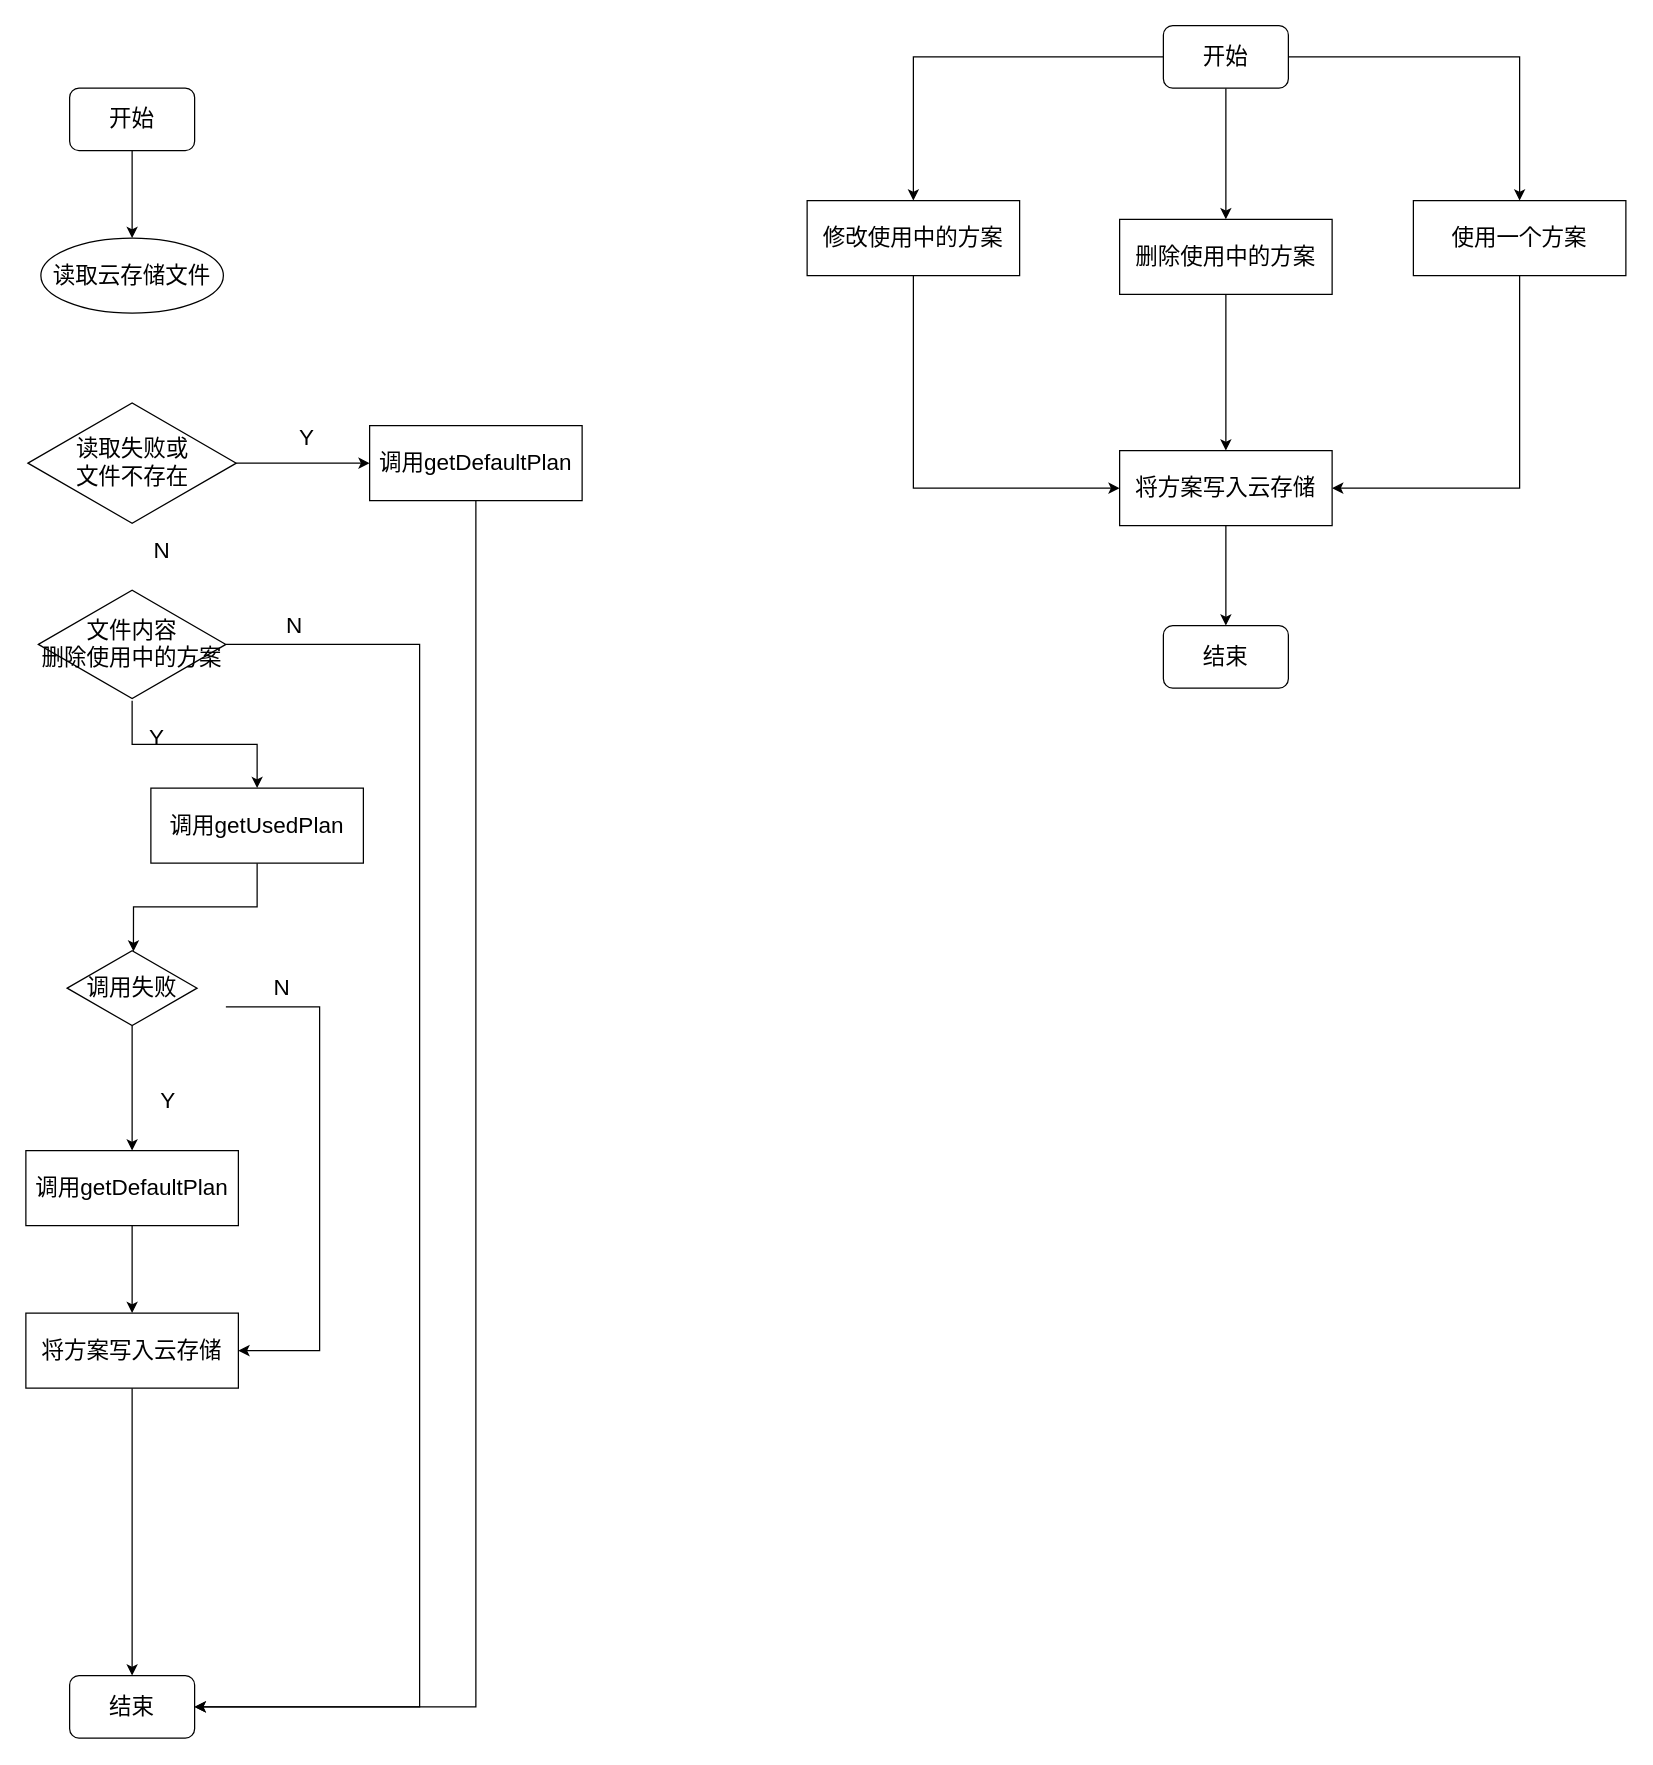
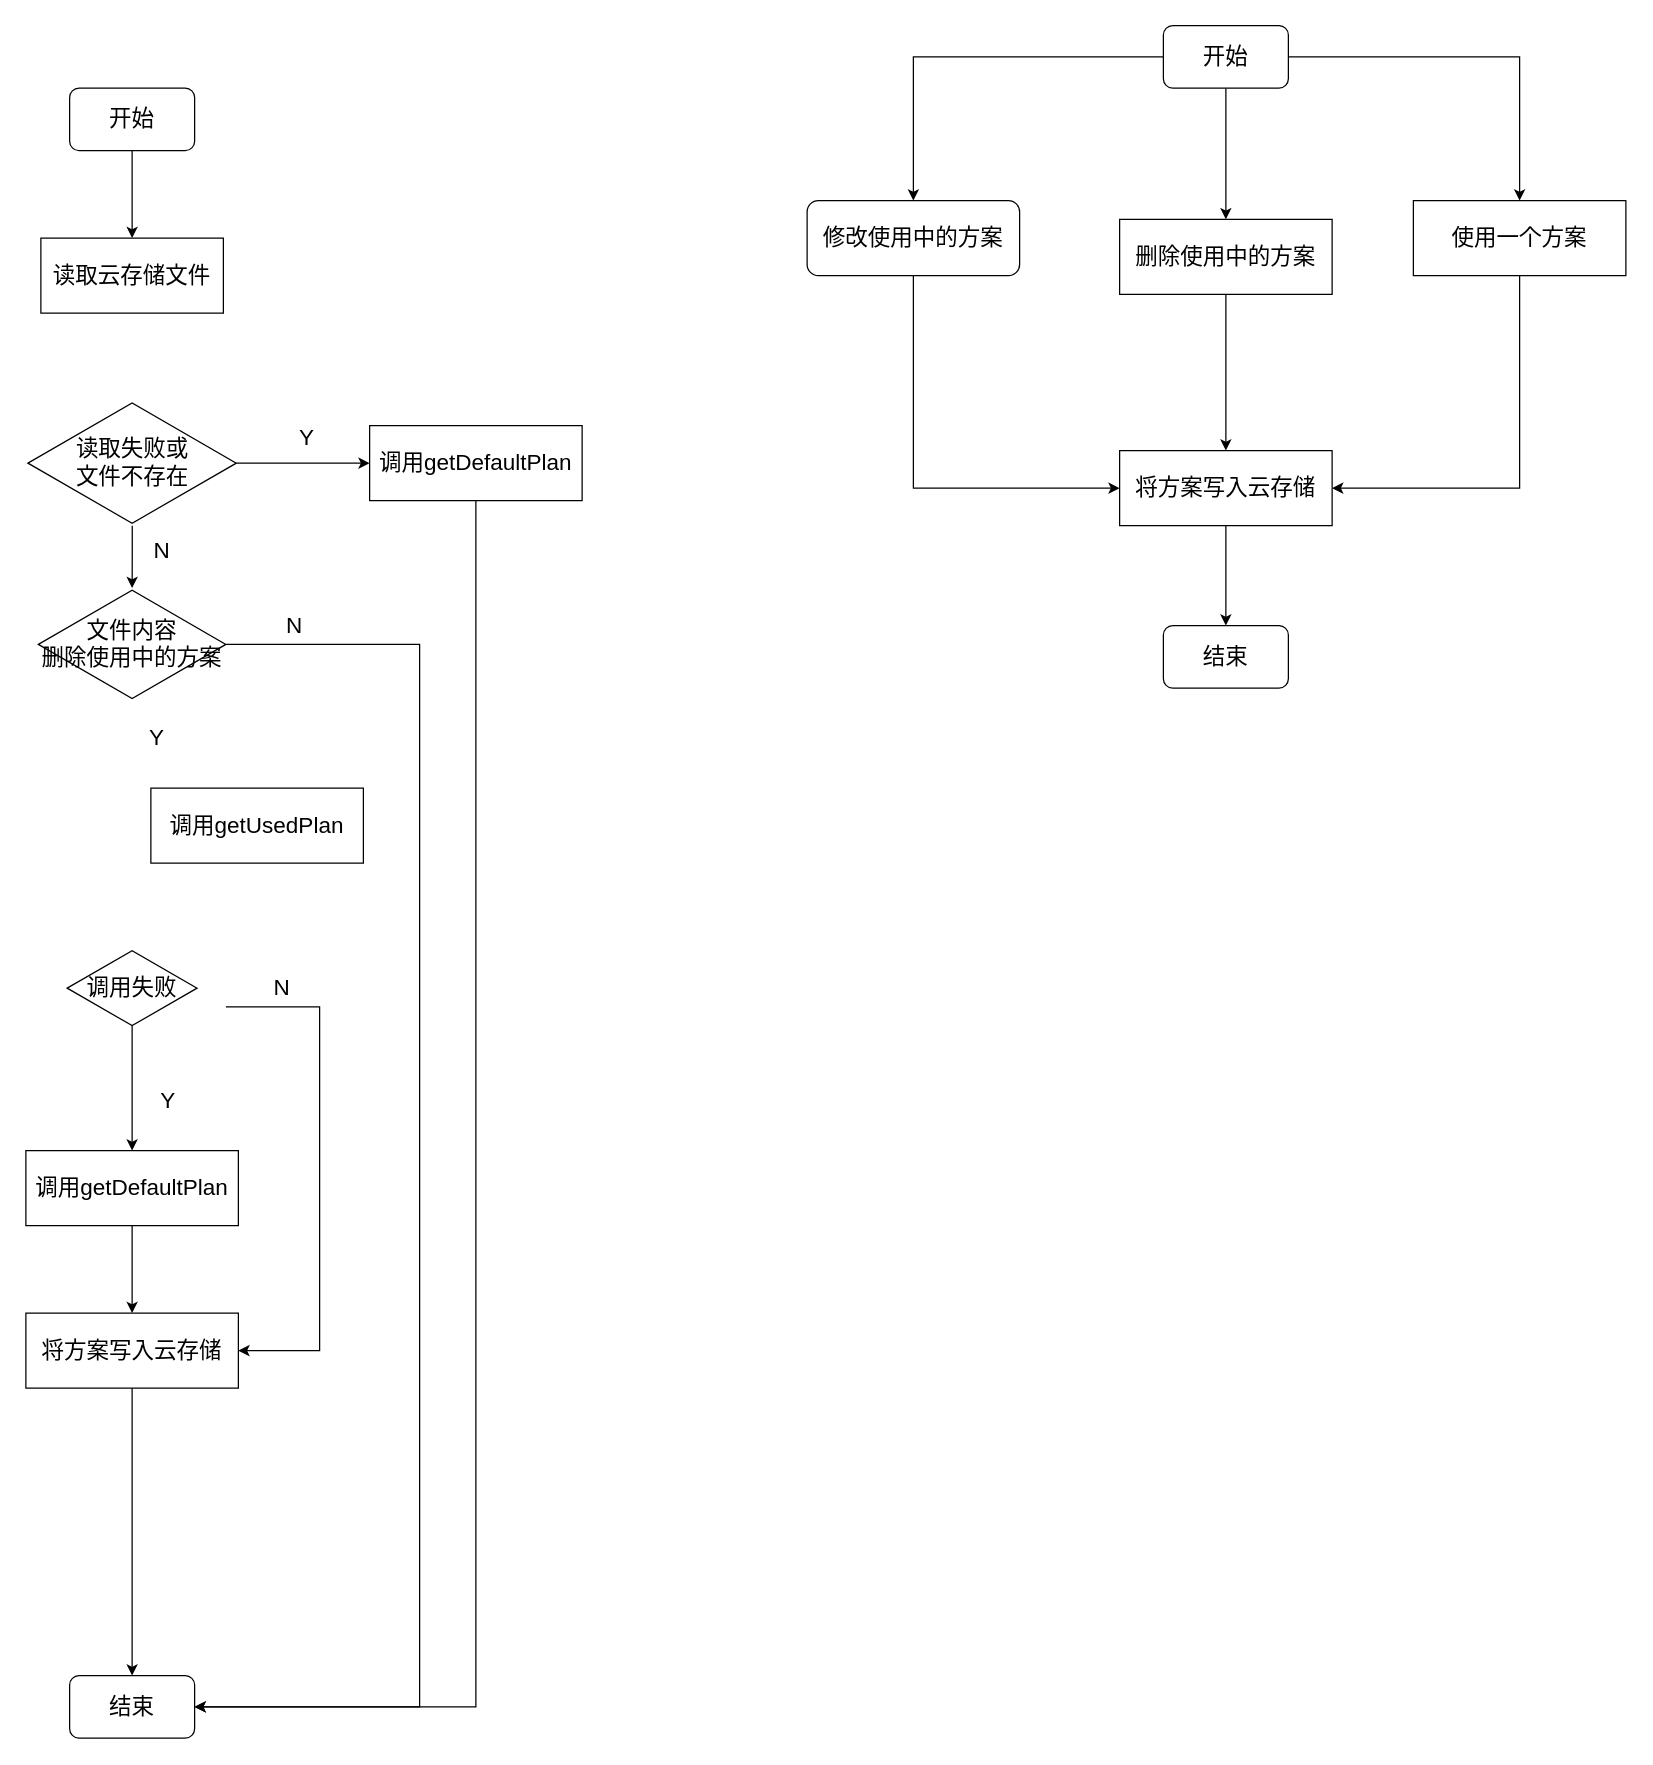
(913, 238) -> (913, 238)
(132, 276) -> (132, 276)
none -> (132, 553)
(190, 744) -> none
(199, 907) -> none
